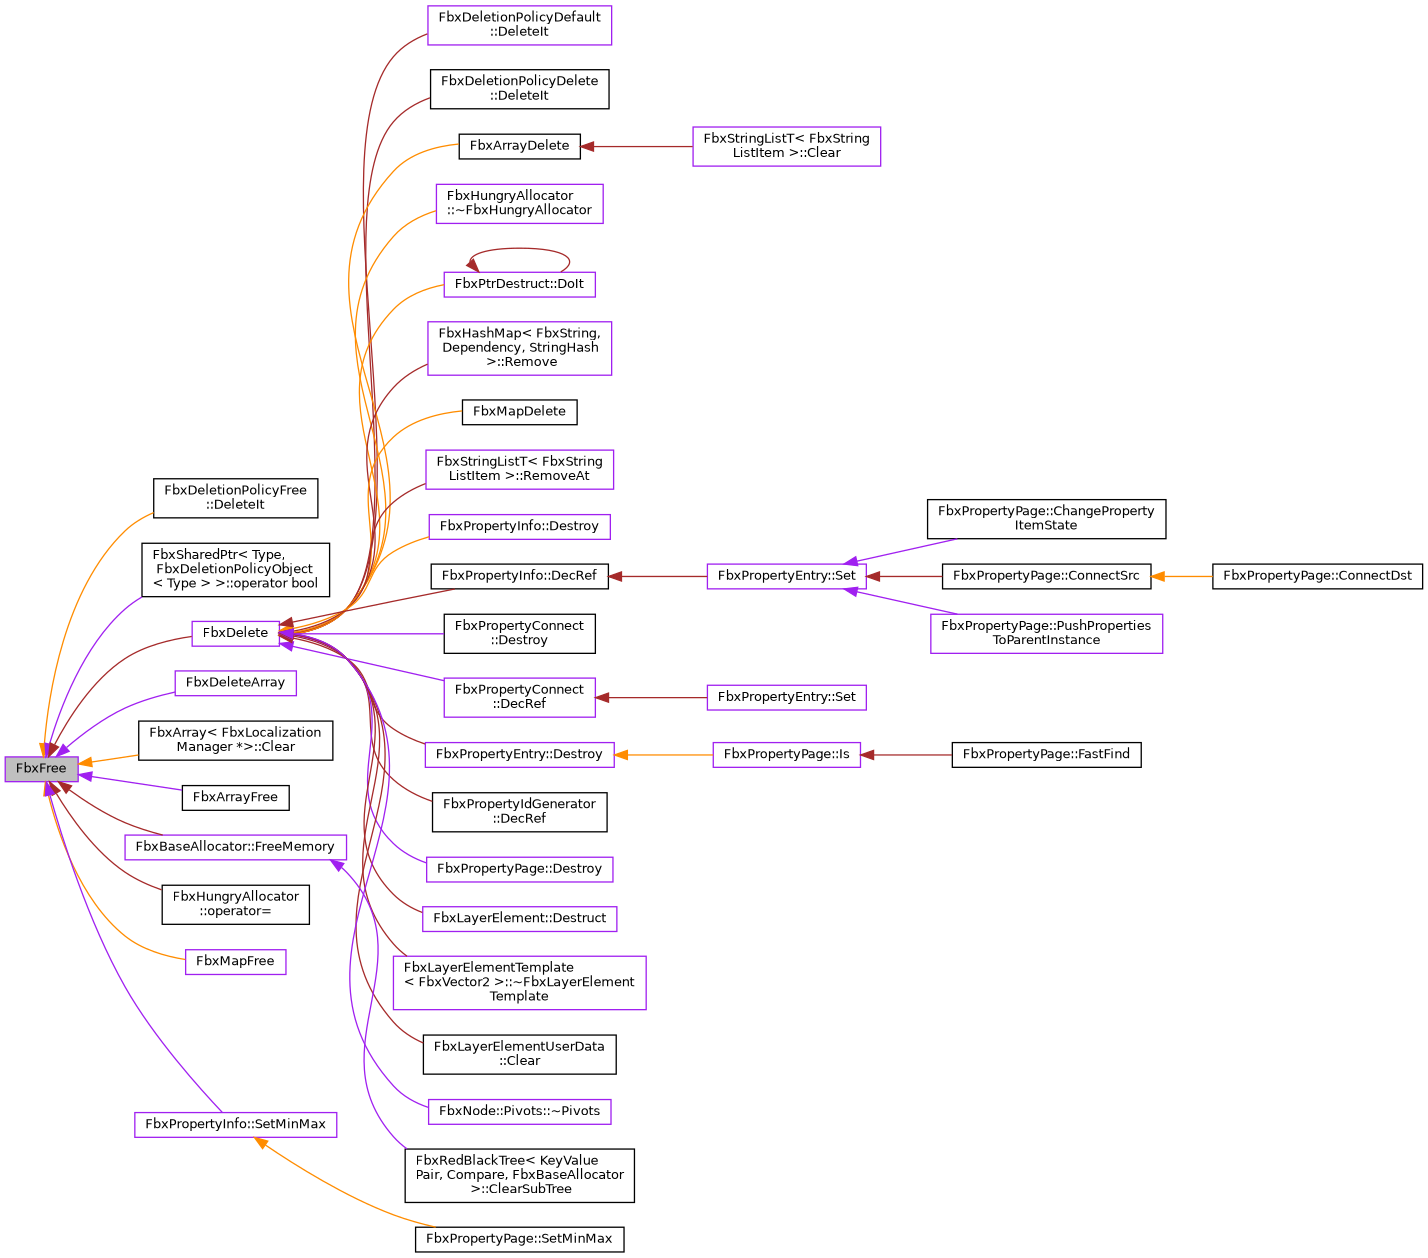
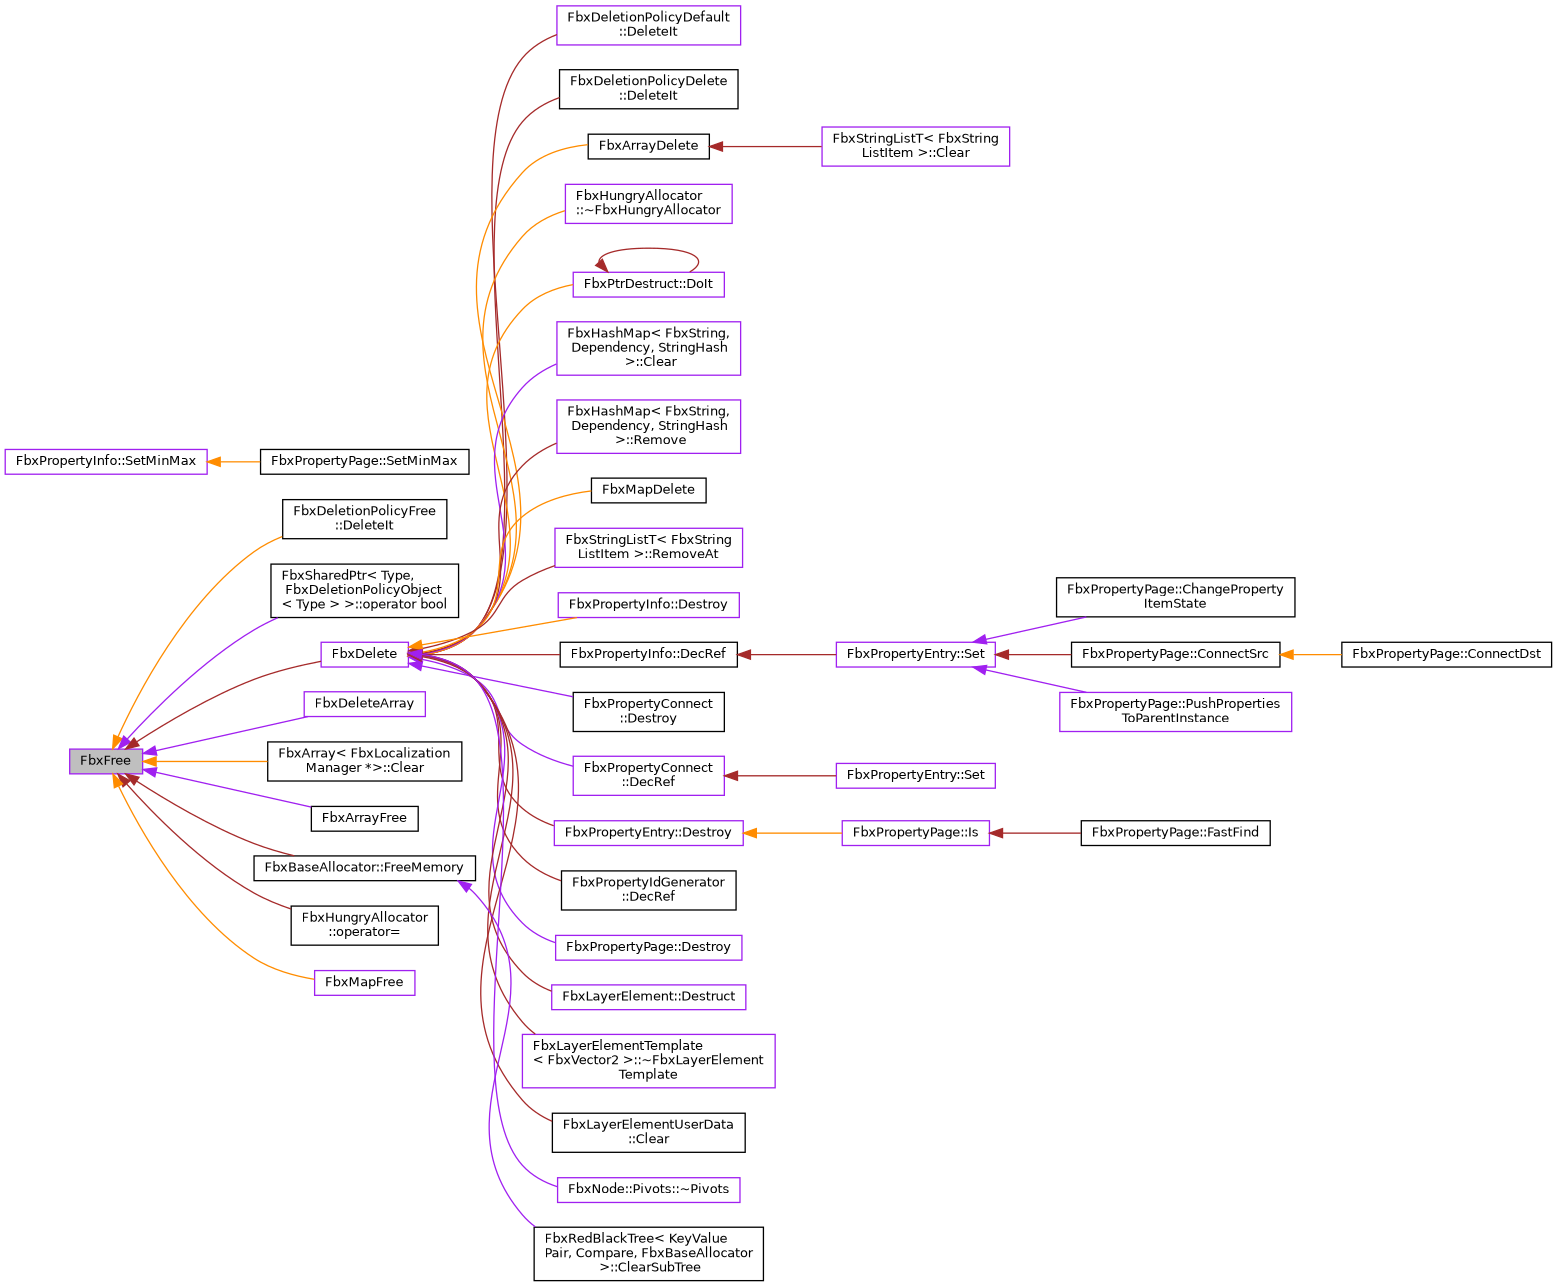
none -> (649, 348)
(236, 847) -> (365, 868)
(114, 966) -> none
